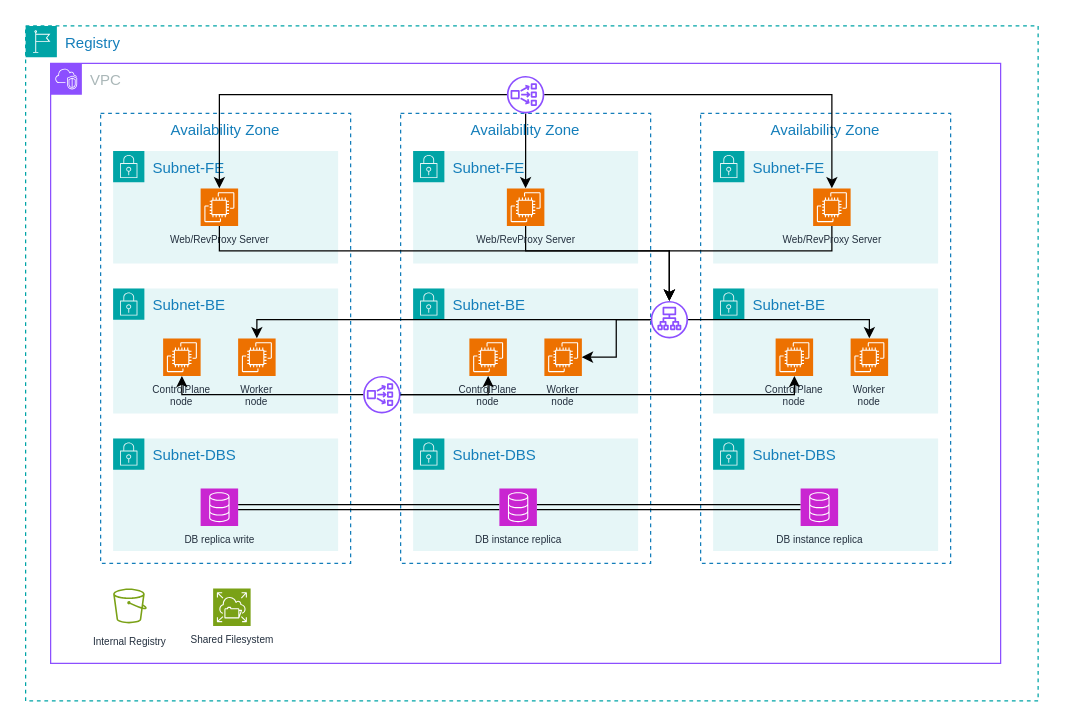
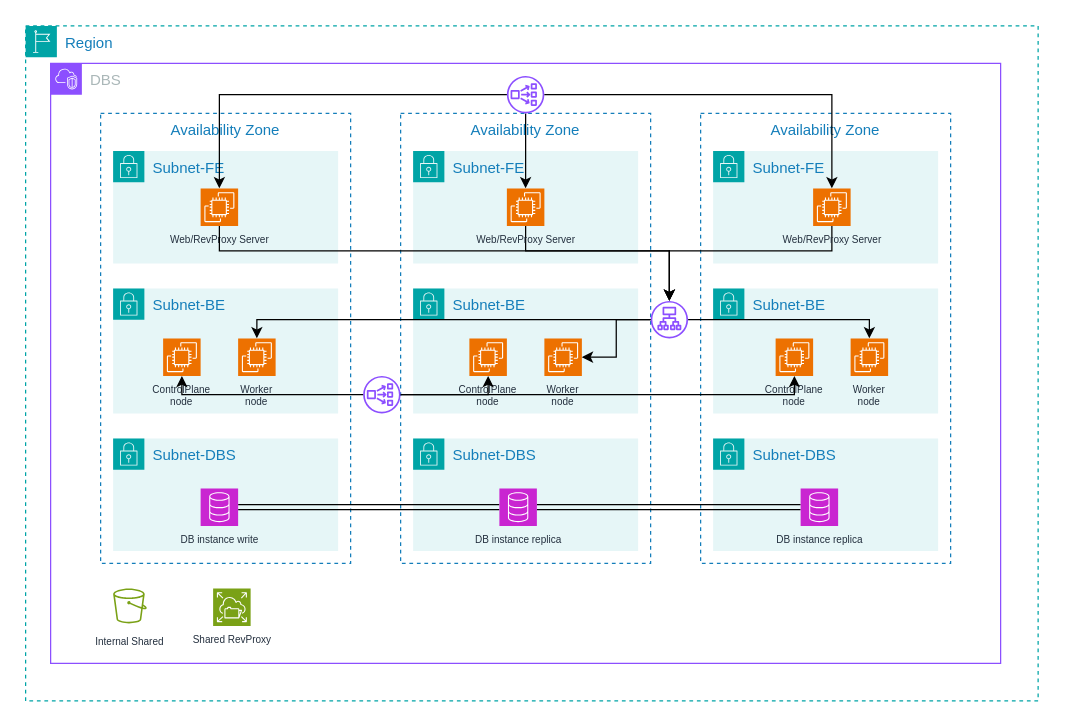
(97, 43) -> (89, 43)
(103, 81) -> (103, 81)
(220, 540) -> (220, 540)
(233, 640) -> (233, 640)
(130, 641) -> (130, 641)
